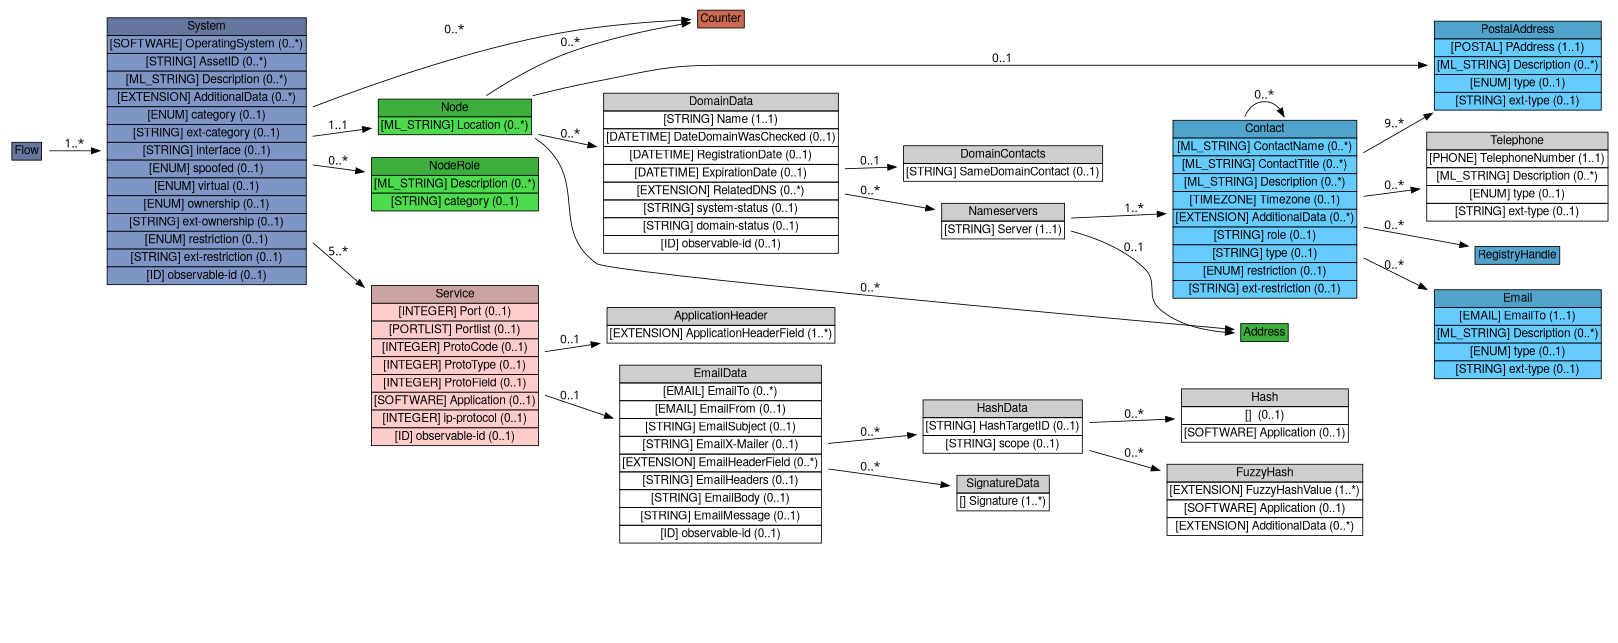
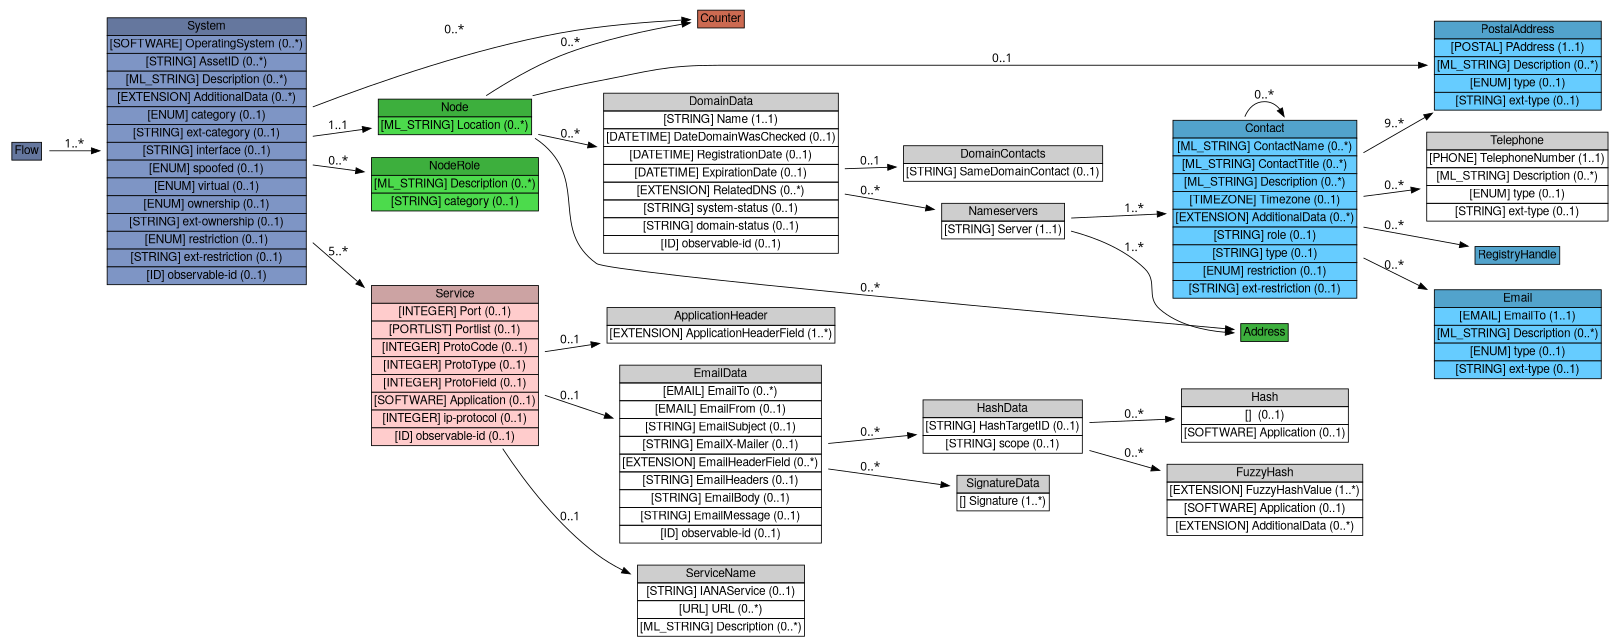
(1134, 248) -> (1134, 248)
none -> (721, 601)
